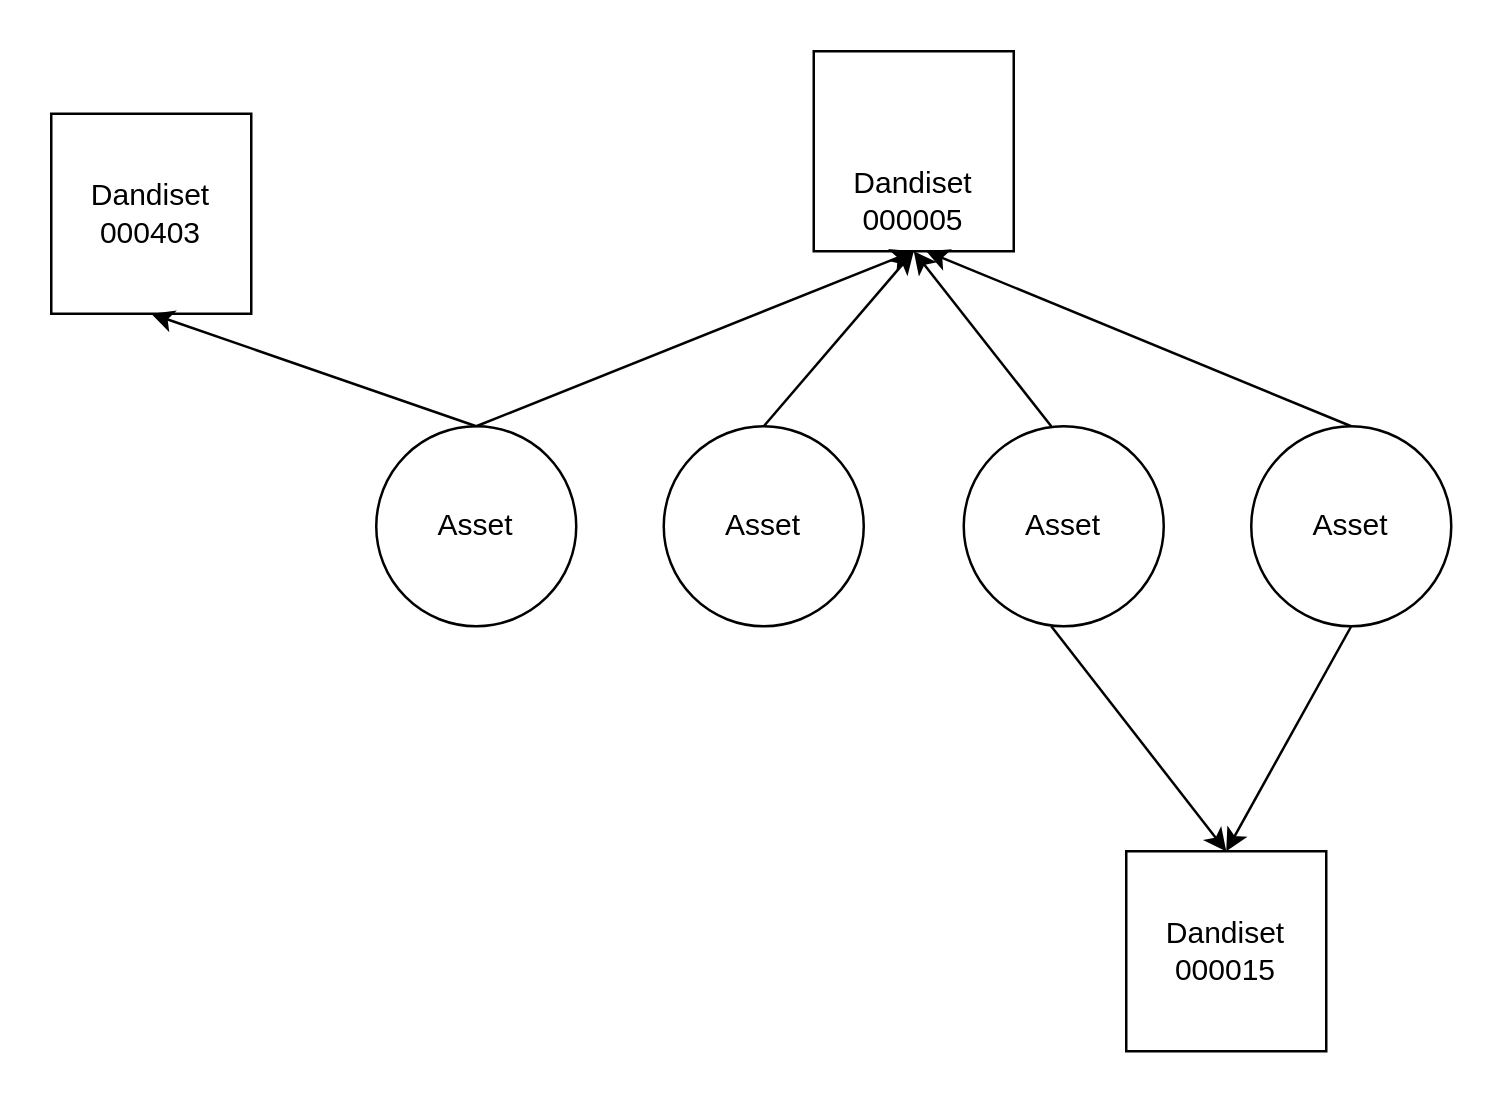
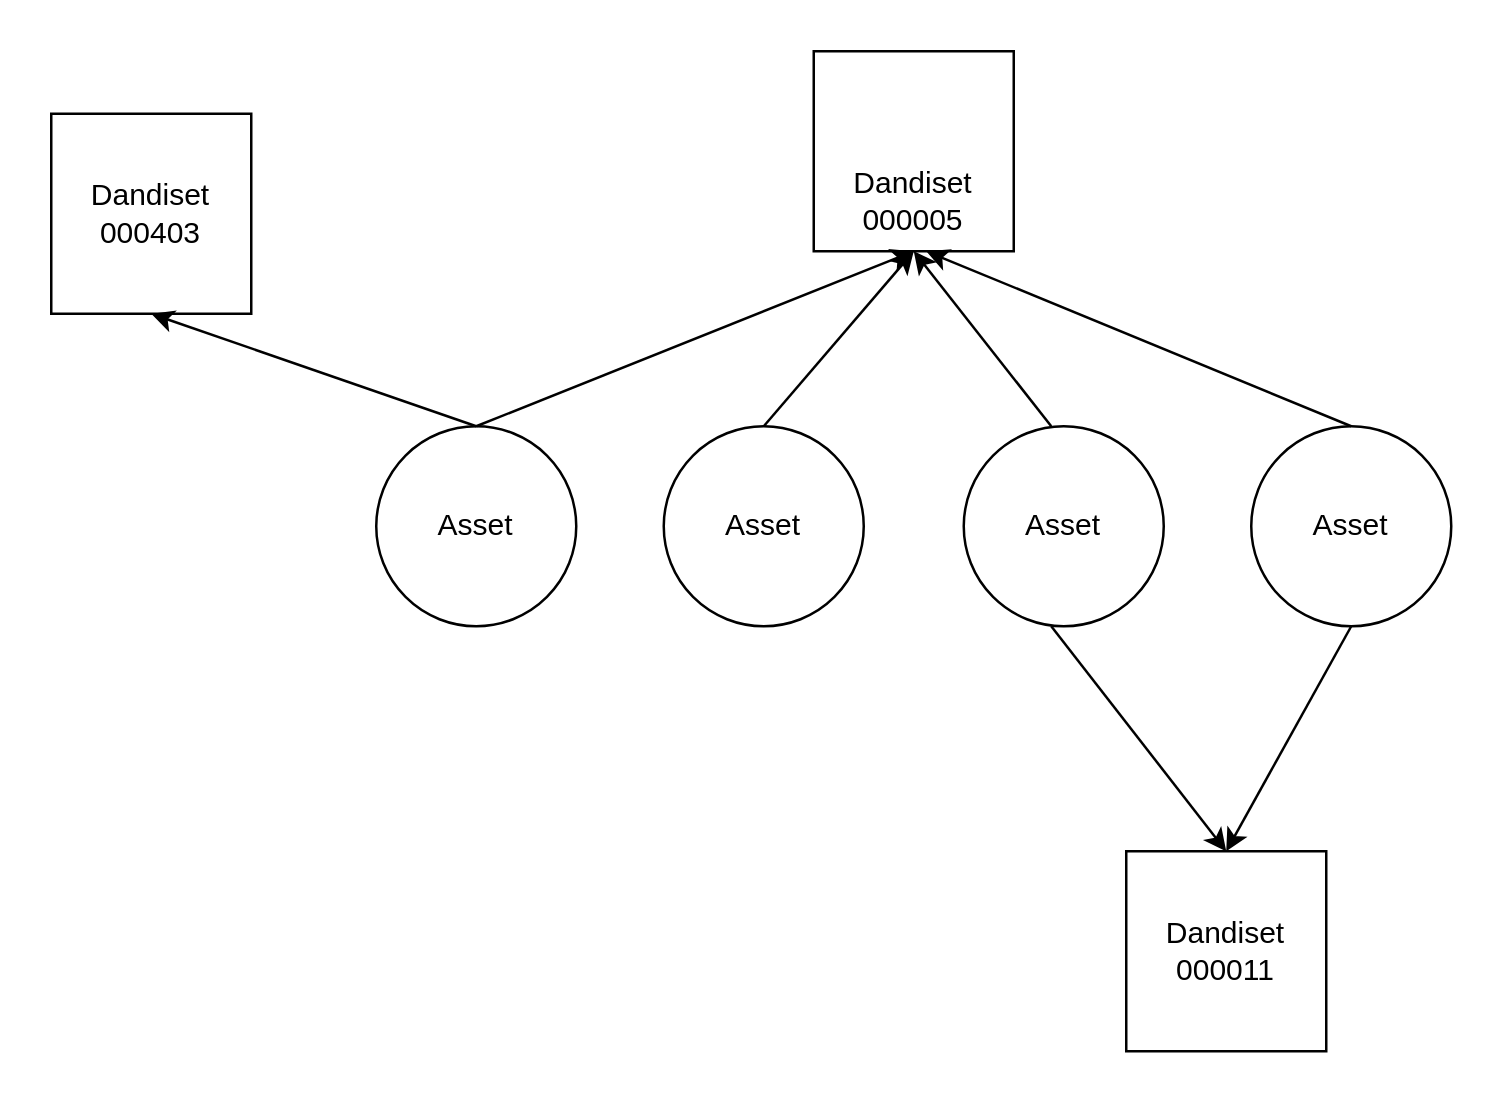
(1226, 951) -> (1226, 951)
